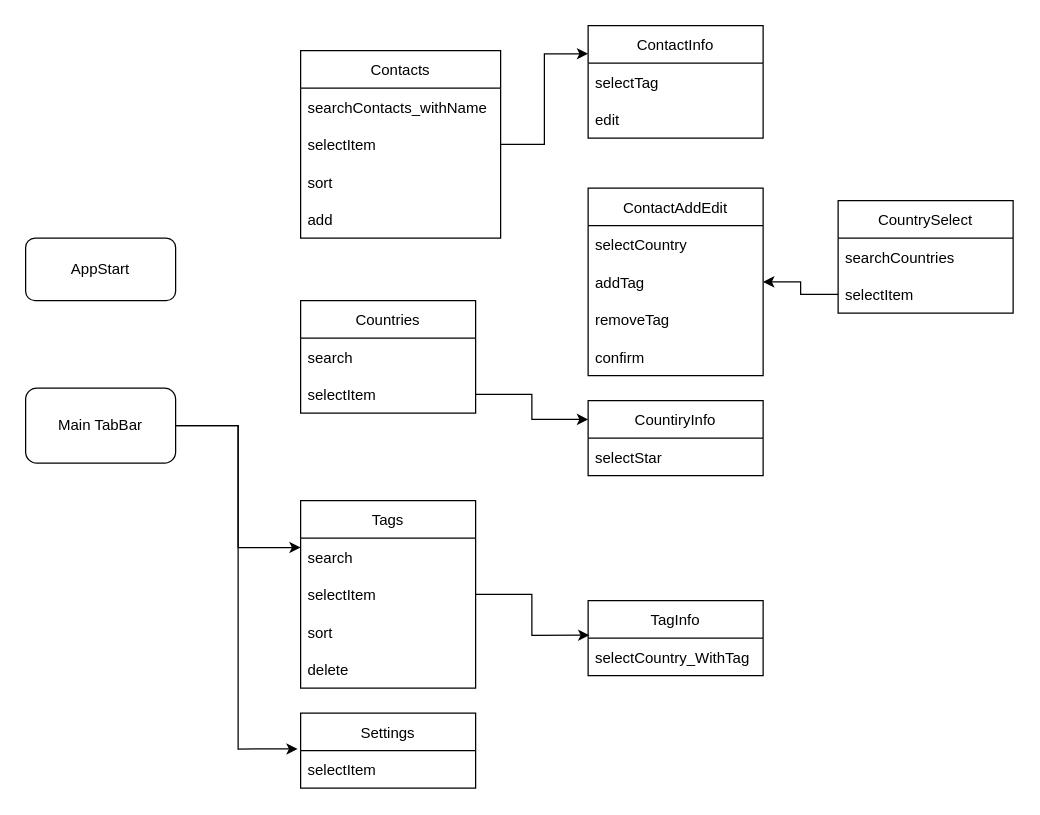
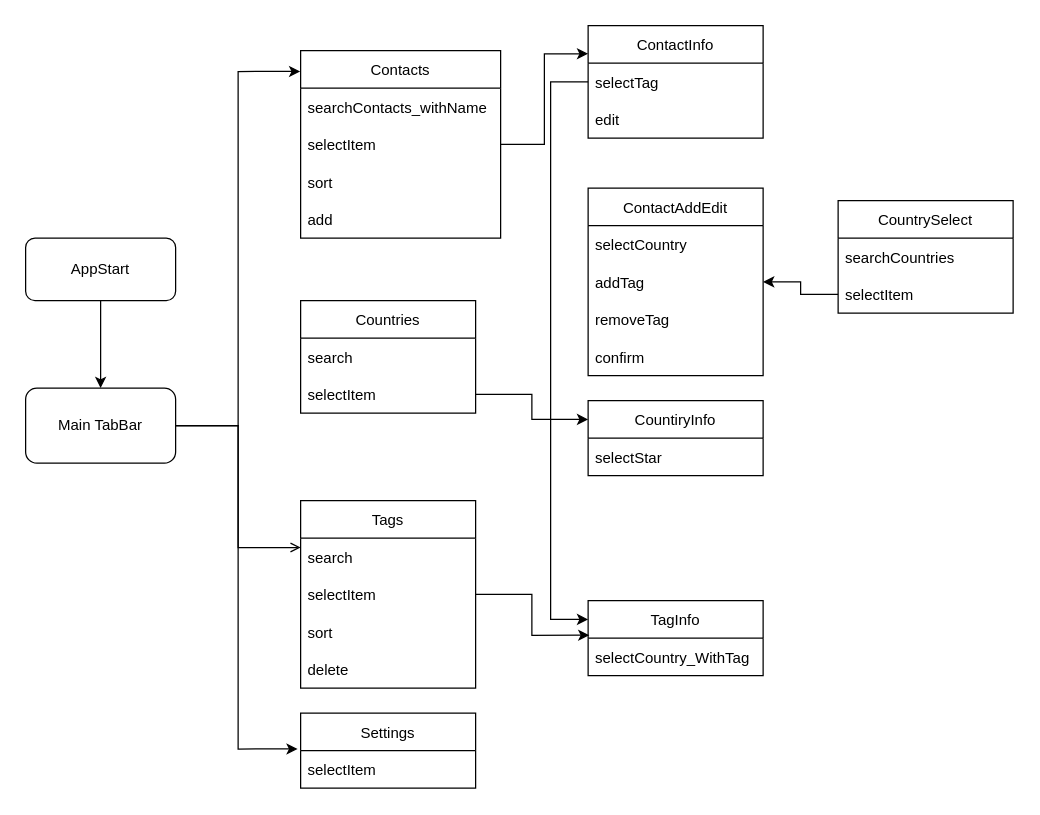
none -> (238, 221)
none -> (101, 340)
none -> (551, 347)
(290, 548) -> (292, 548)
